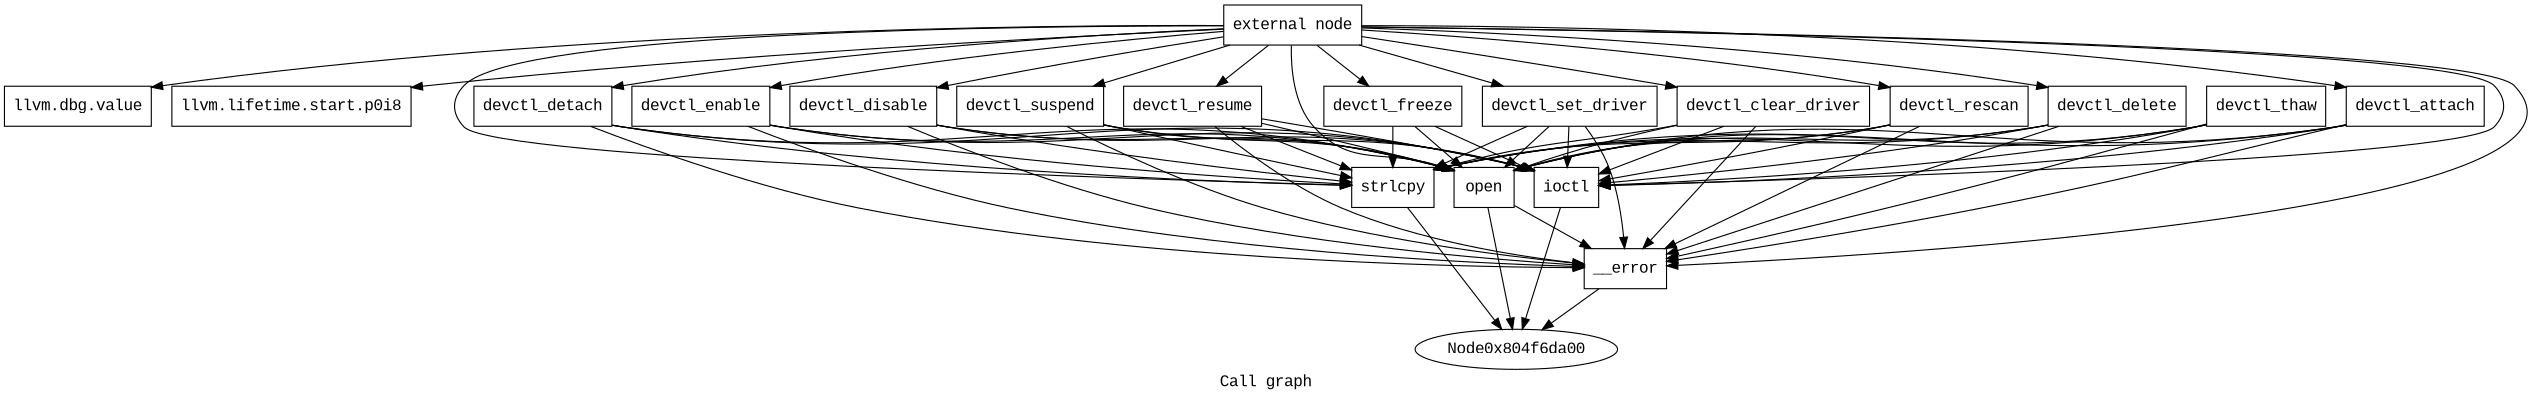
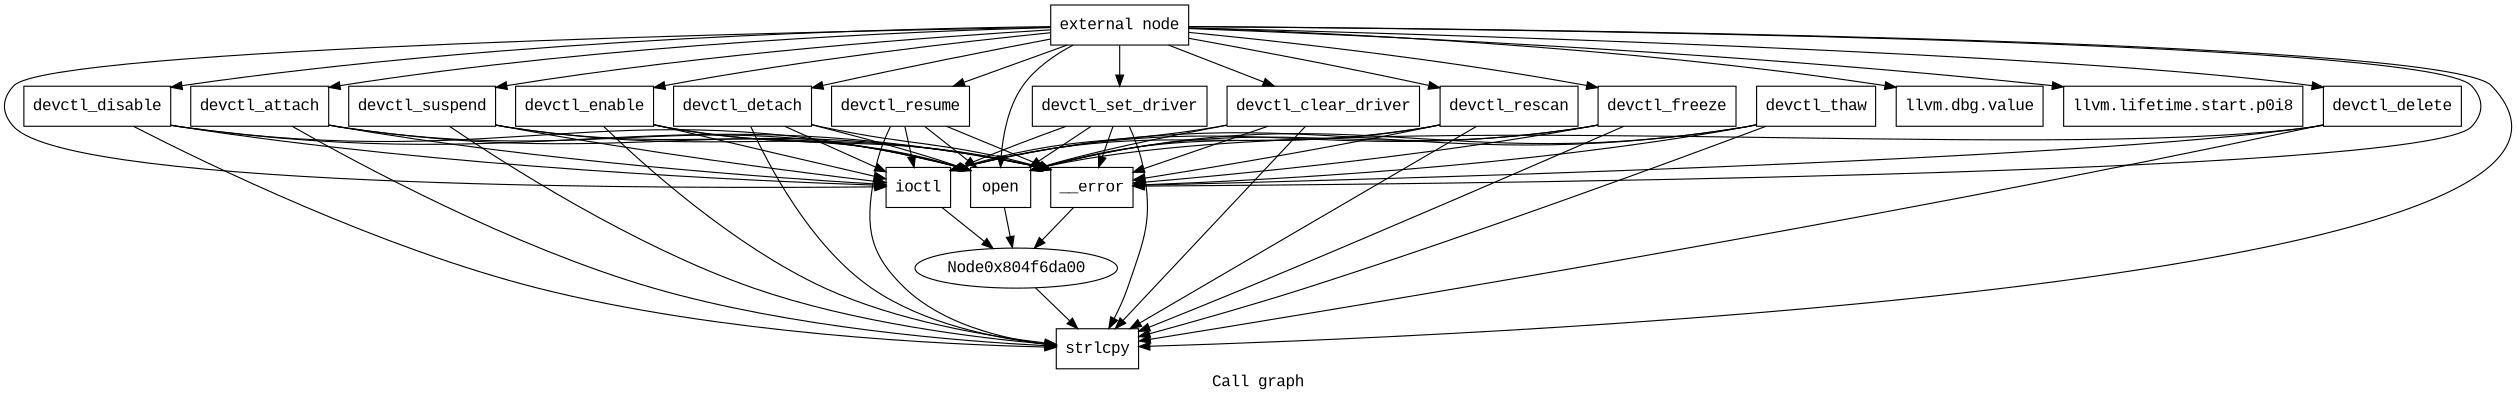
(1830, 159) -> none
(1548, 224) -> (1372, 159)
(1458, 272) -> (1052, 304)
